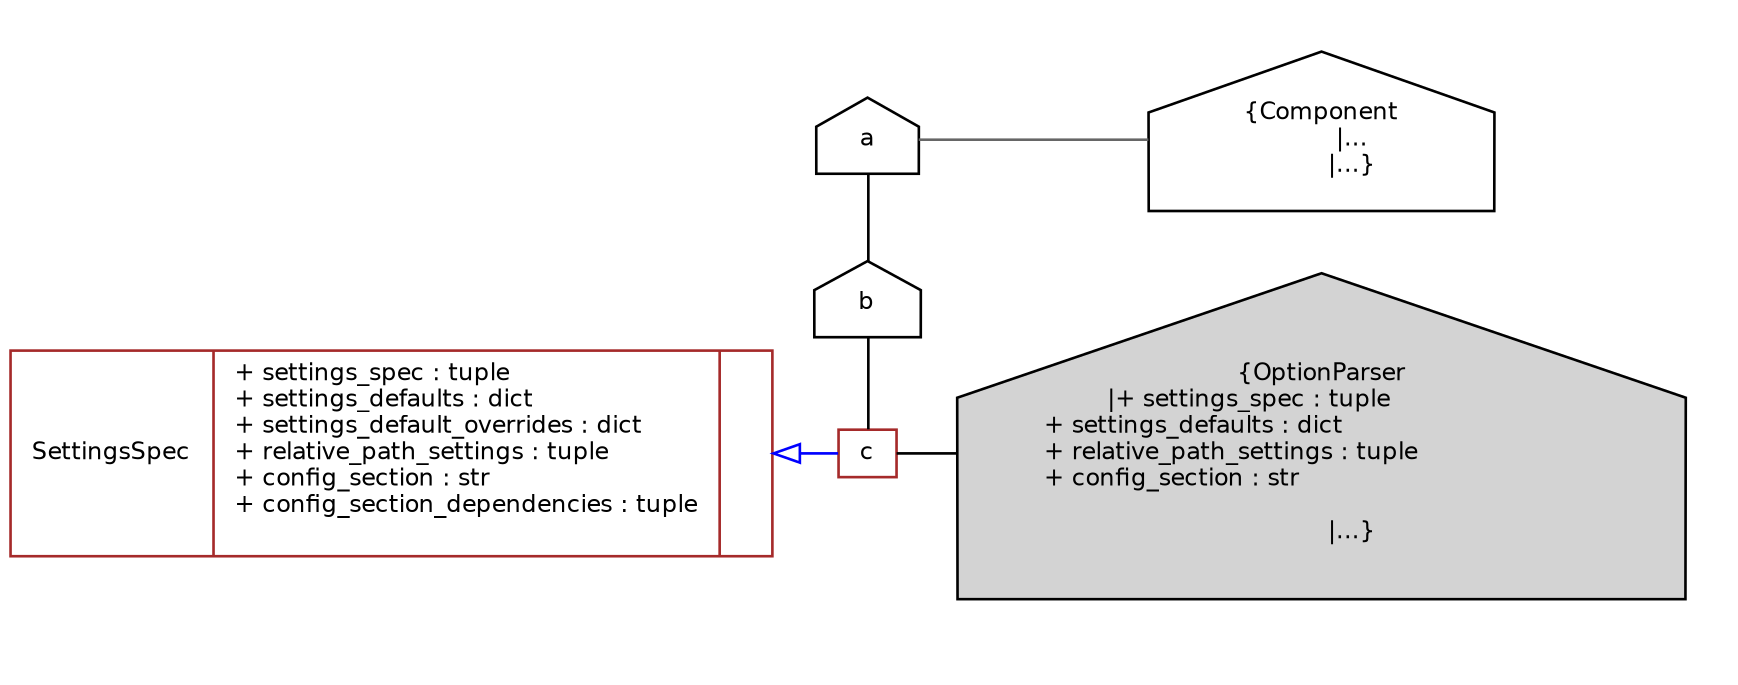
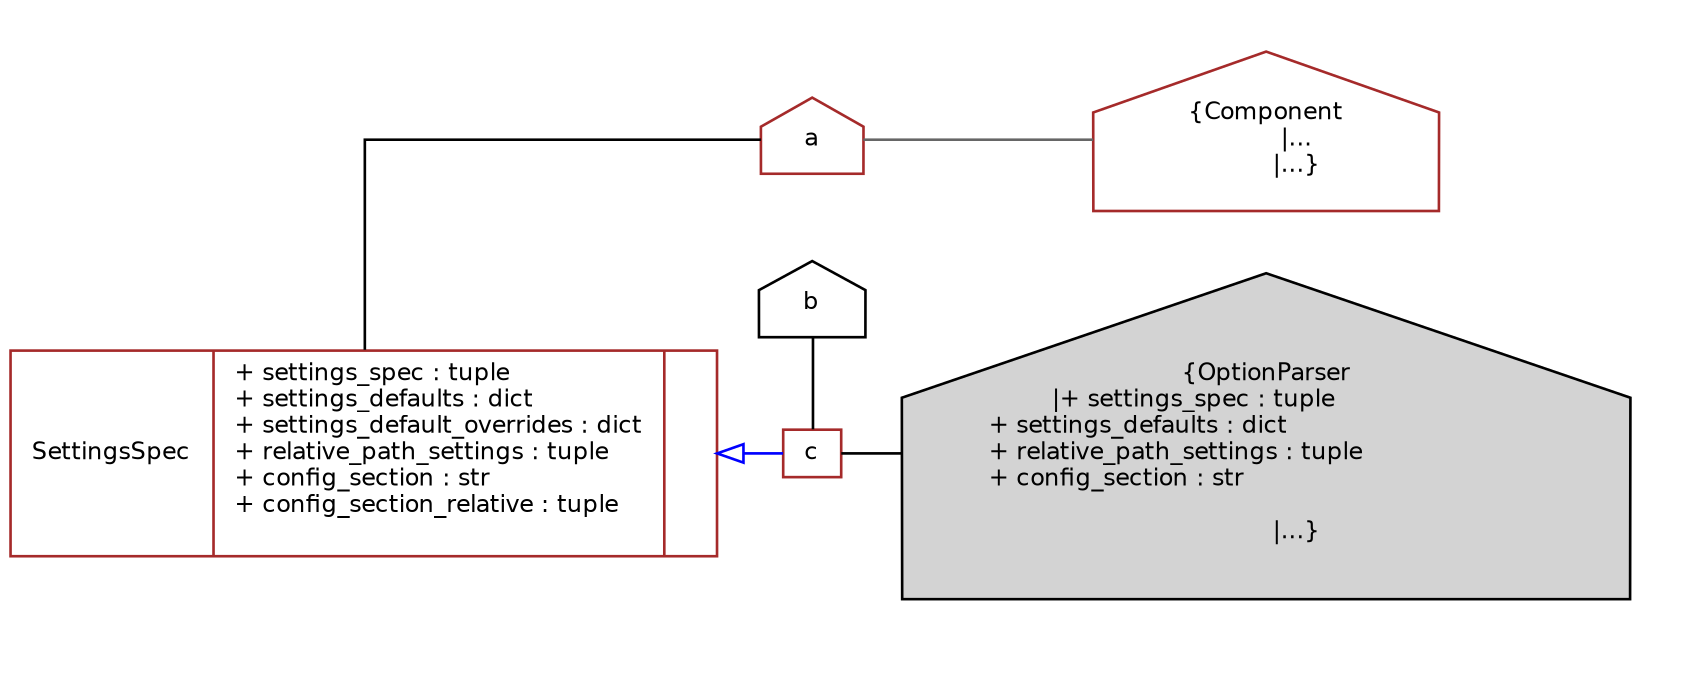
(868, 140) -> (812, 140)
(1321, 140) -> (1266, 140)
(868, 218) -> (458, 140)
(467, 505) -> (427, 505)
